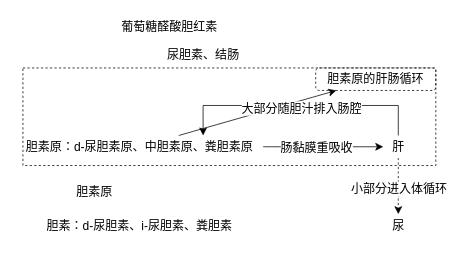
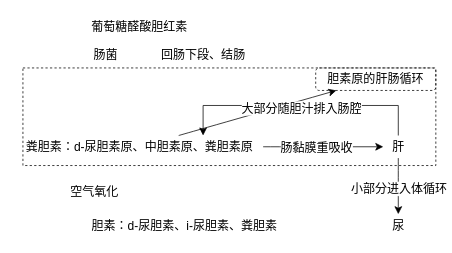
(169, 27) -> (139, 27)
none -> (105, 55)
(203, 55) -> (203, 55)
(140, 147) -> (140, 147)
(398, 169) -> (398, 169)
(95, 192) -> (95, 192)
(139, 225) -> (184, 225)
